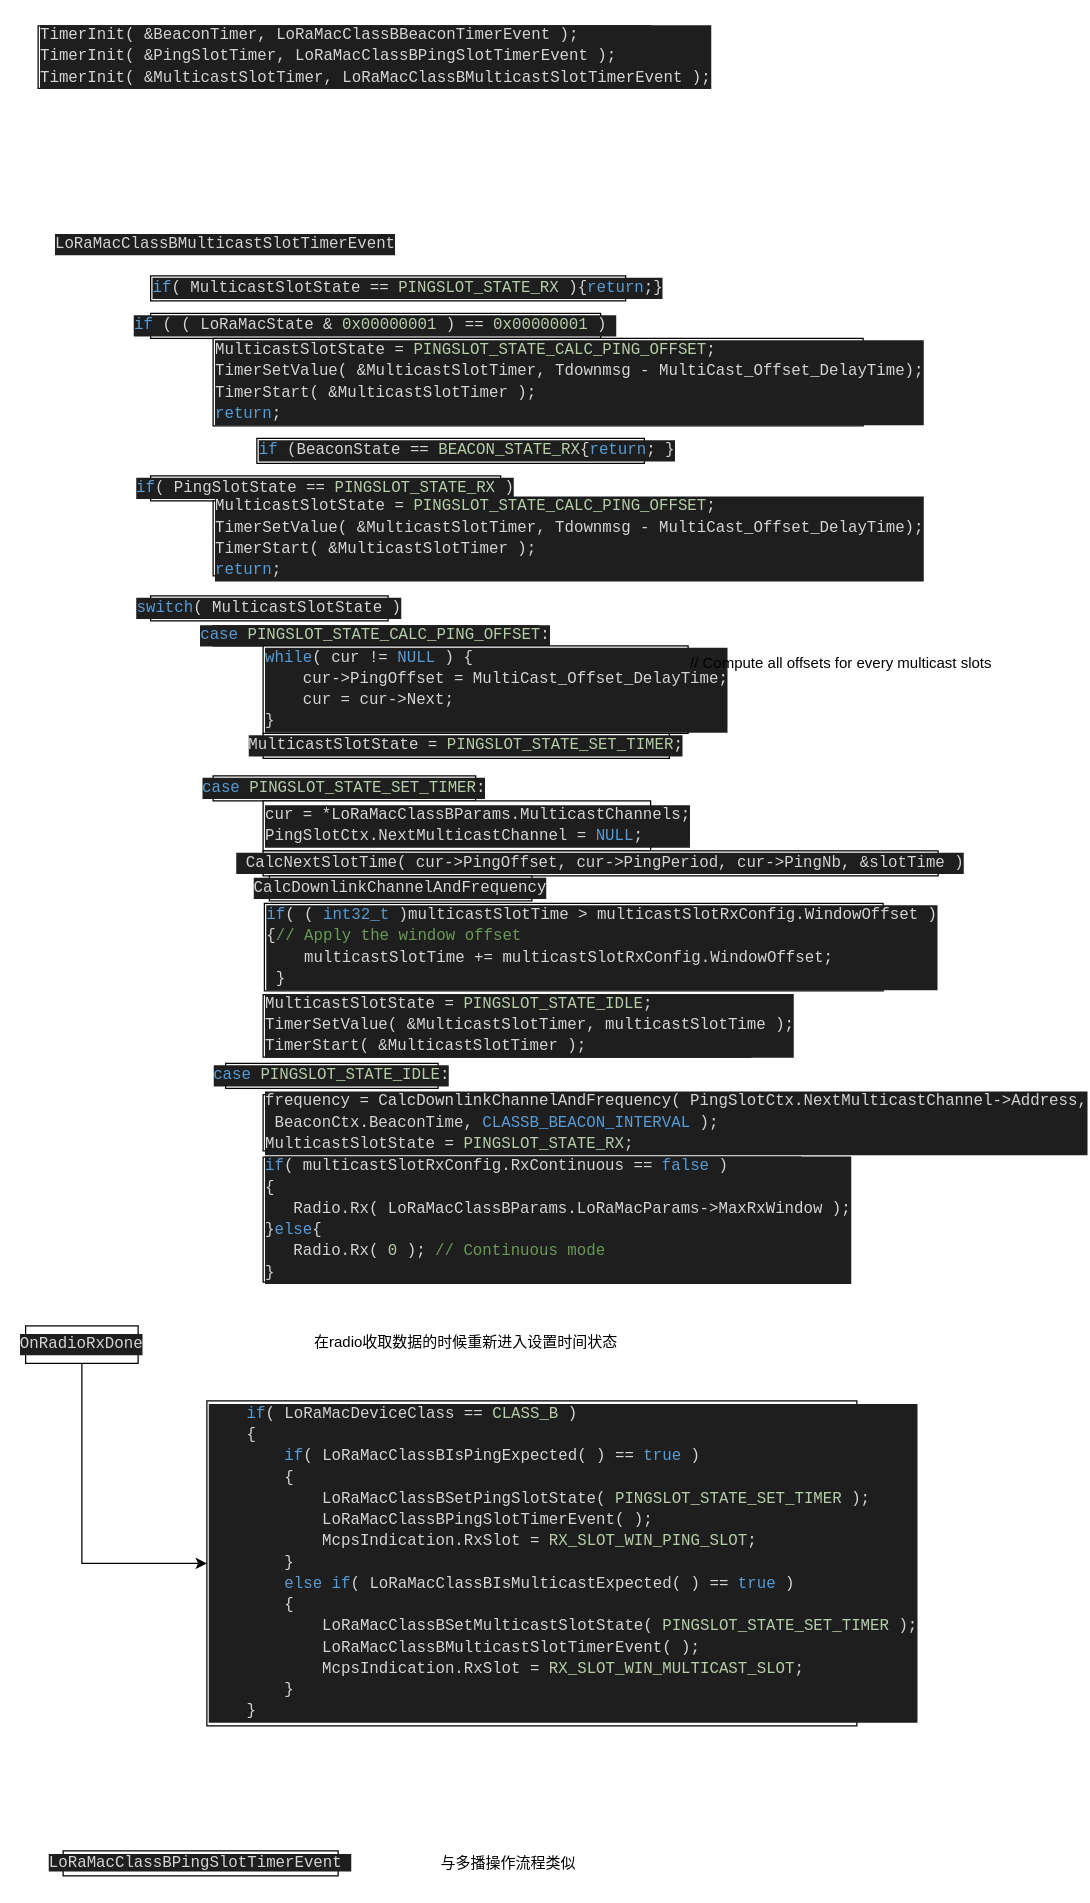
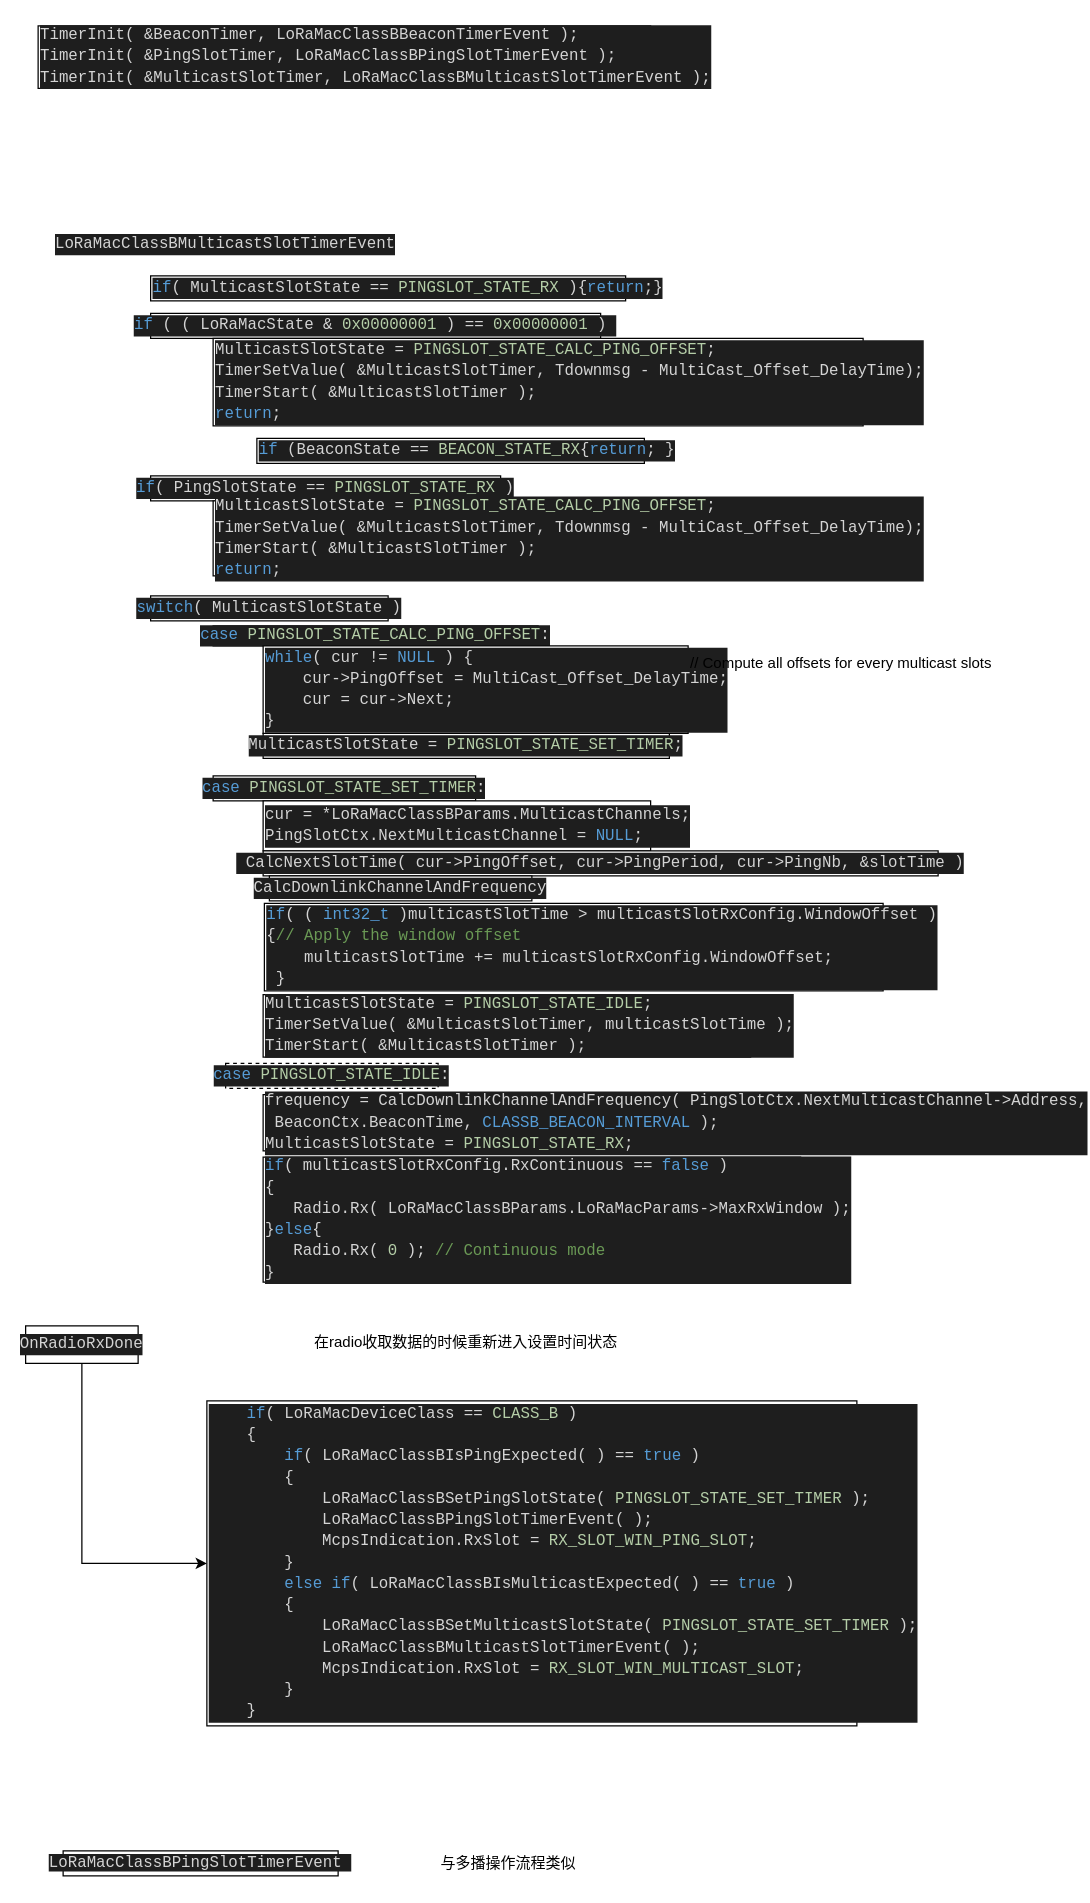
(332, 1076) -> (332, 1076)
